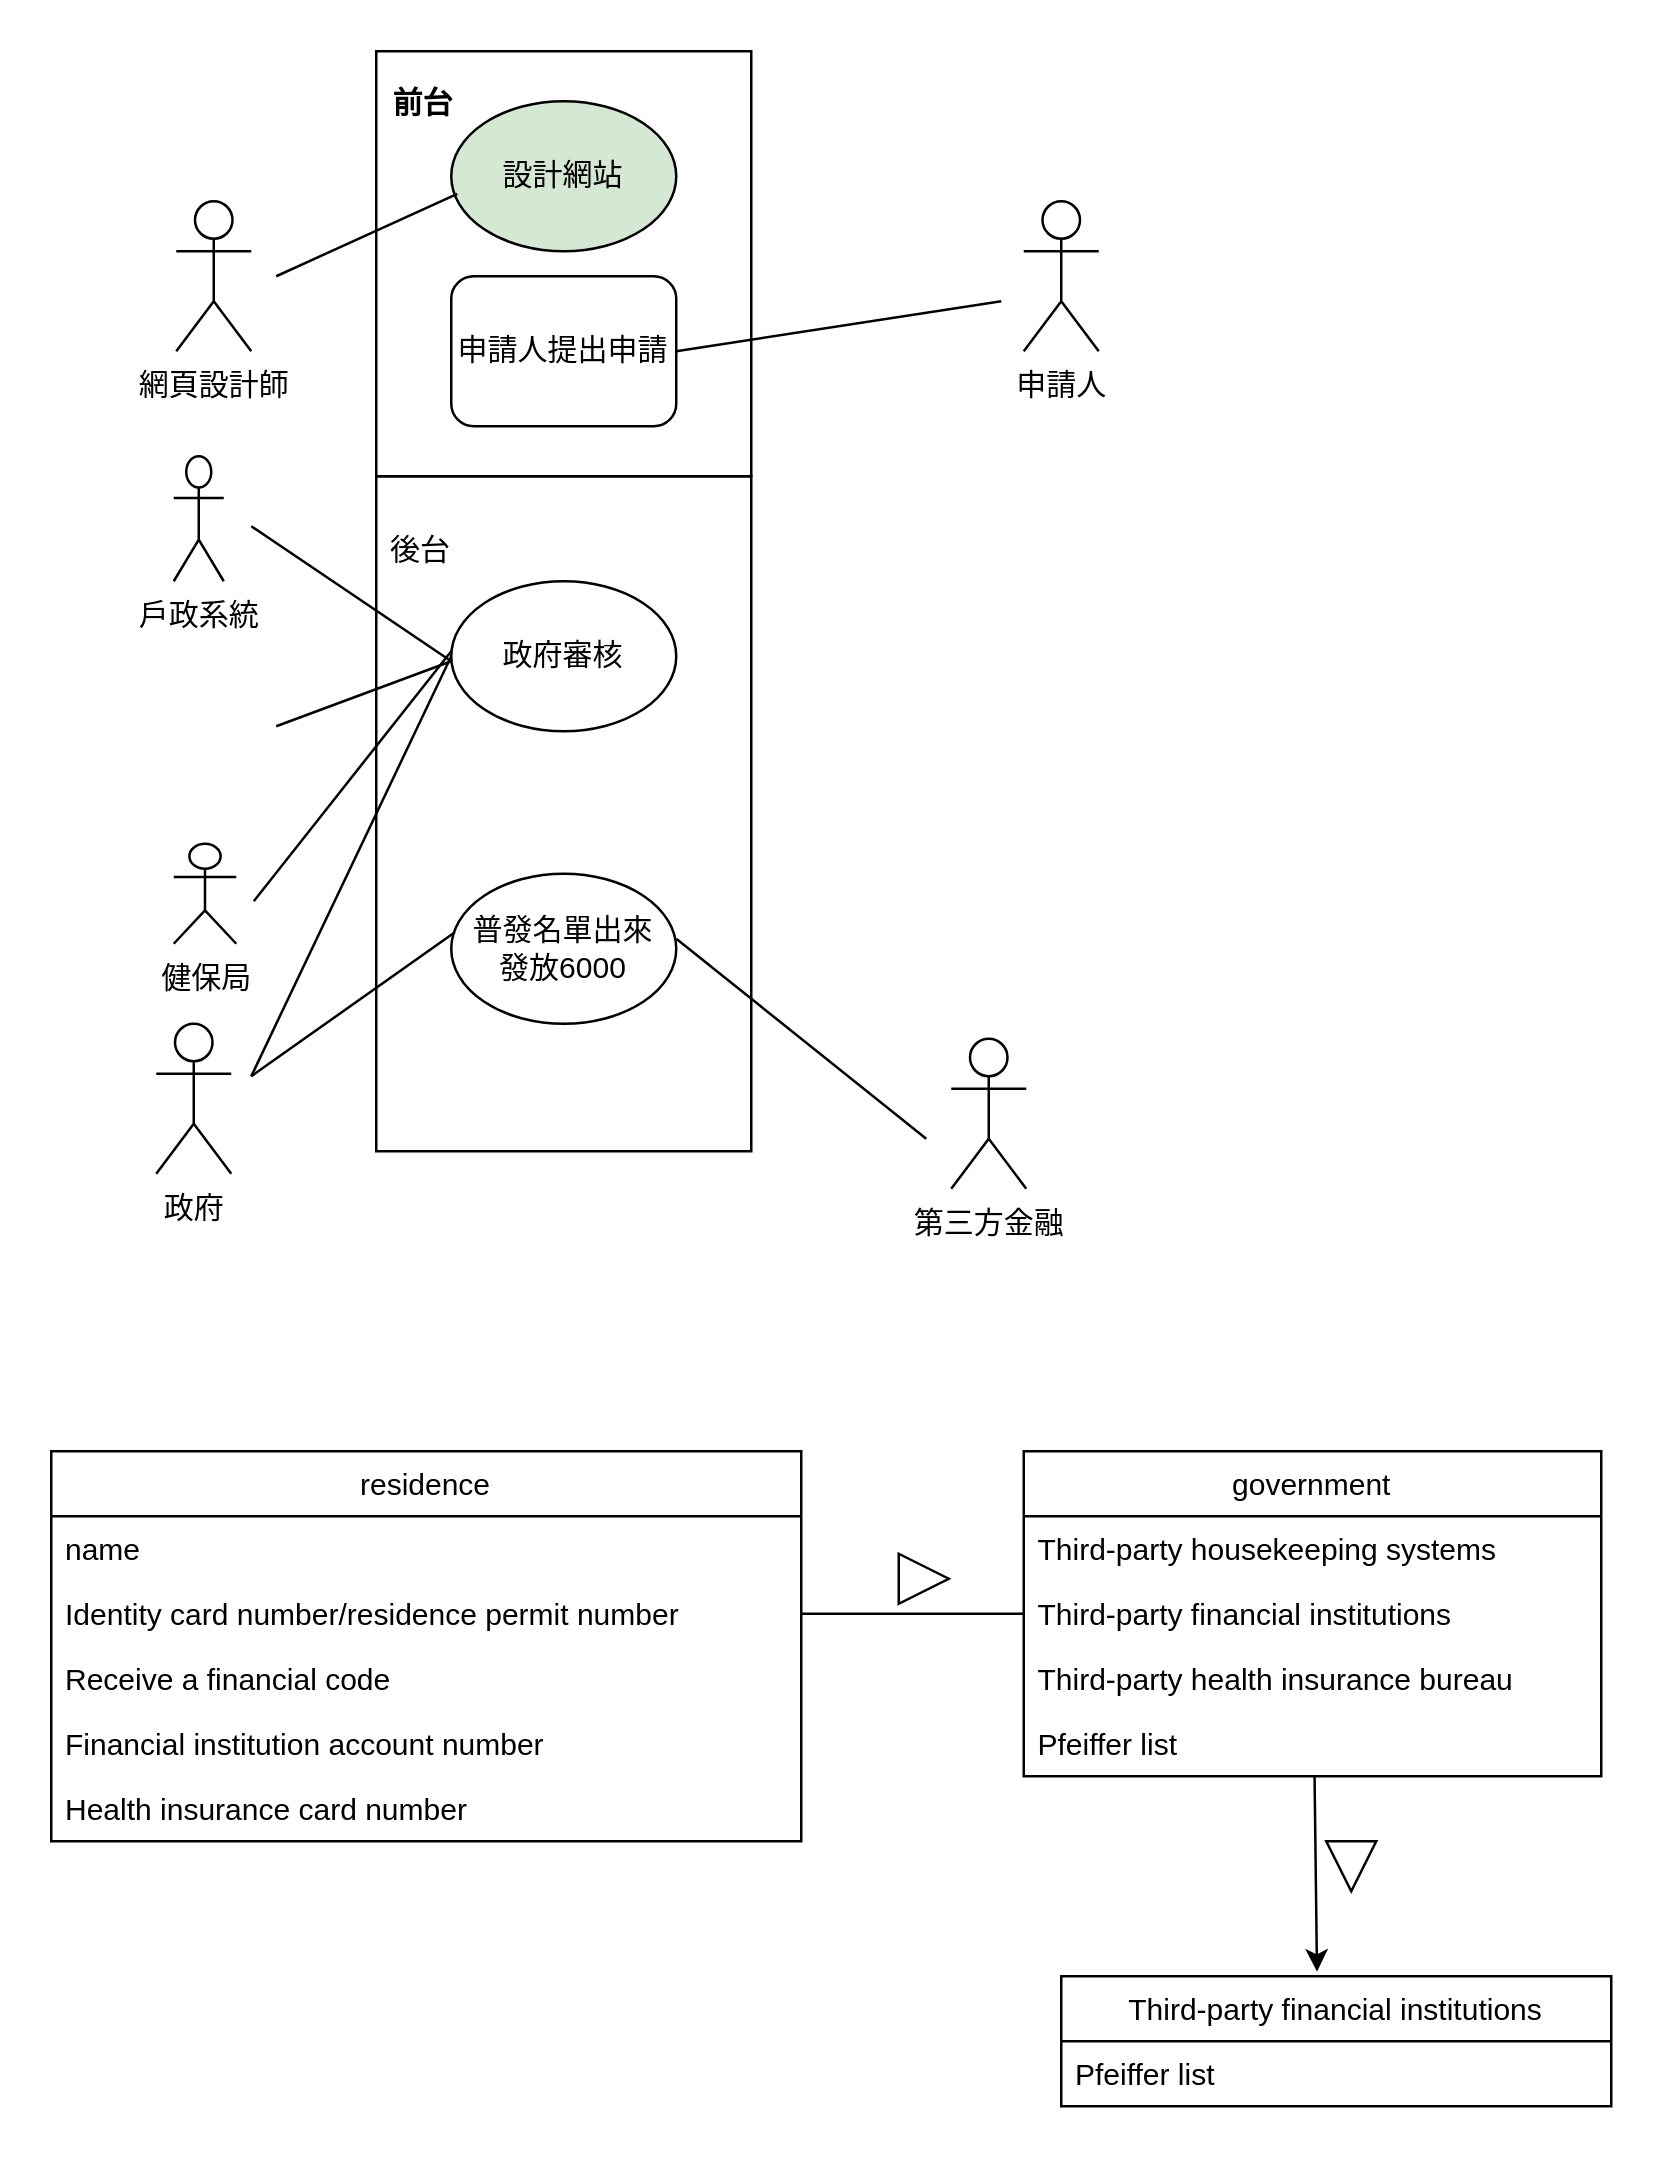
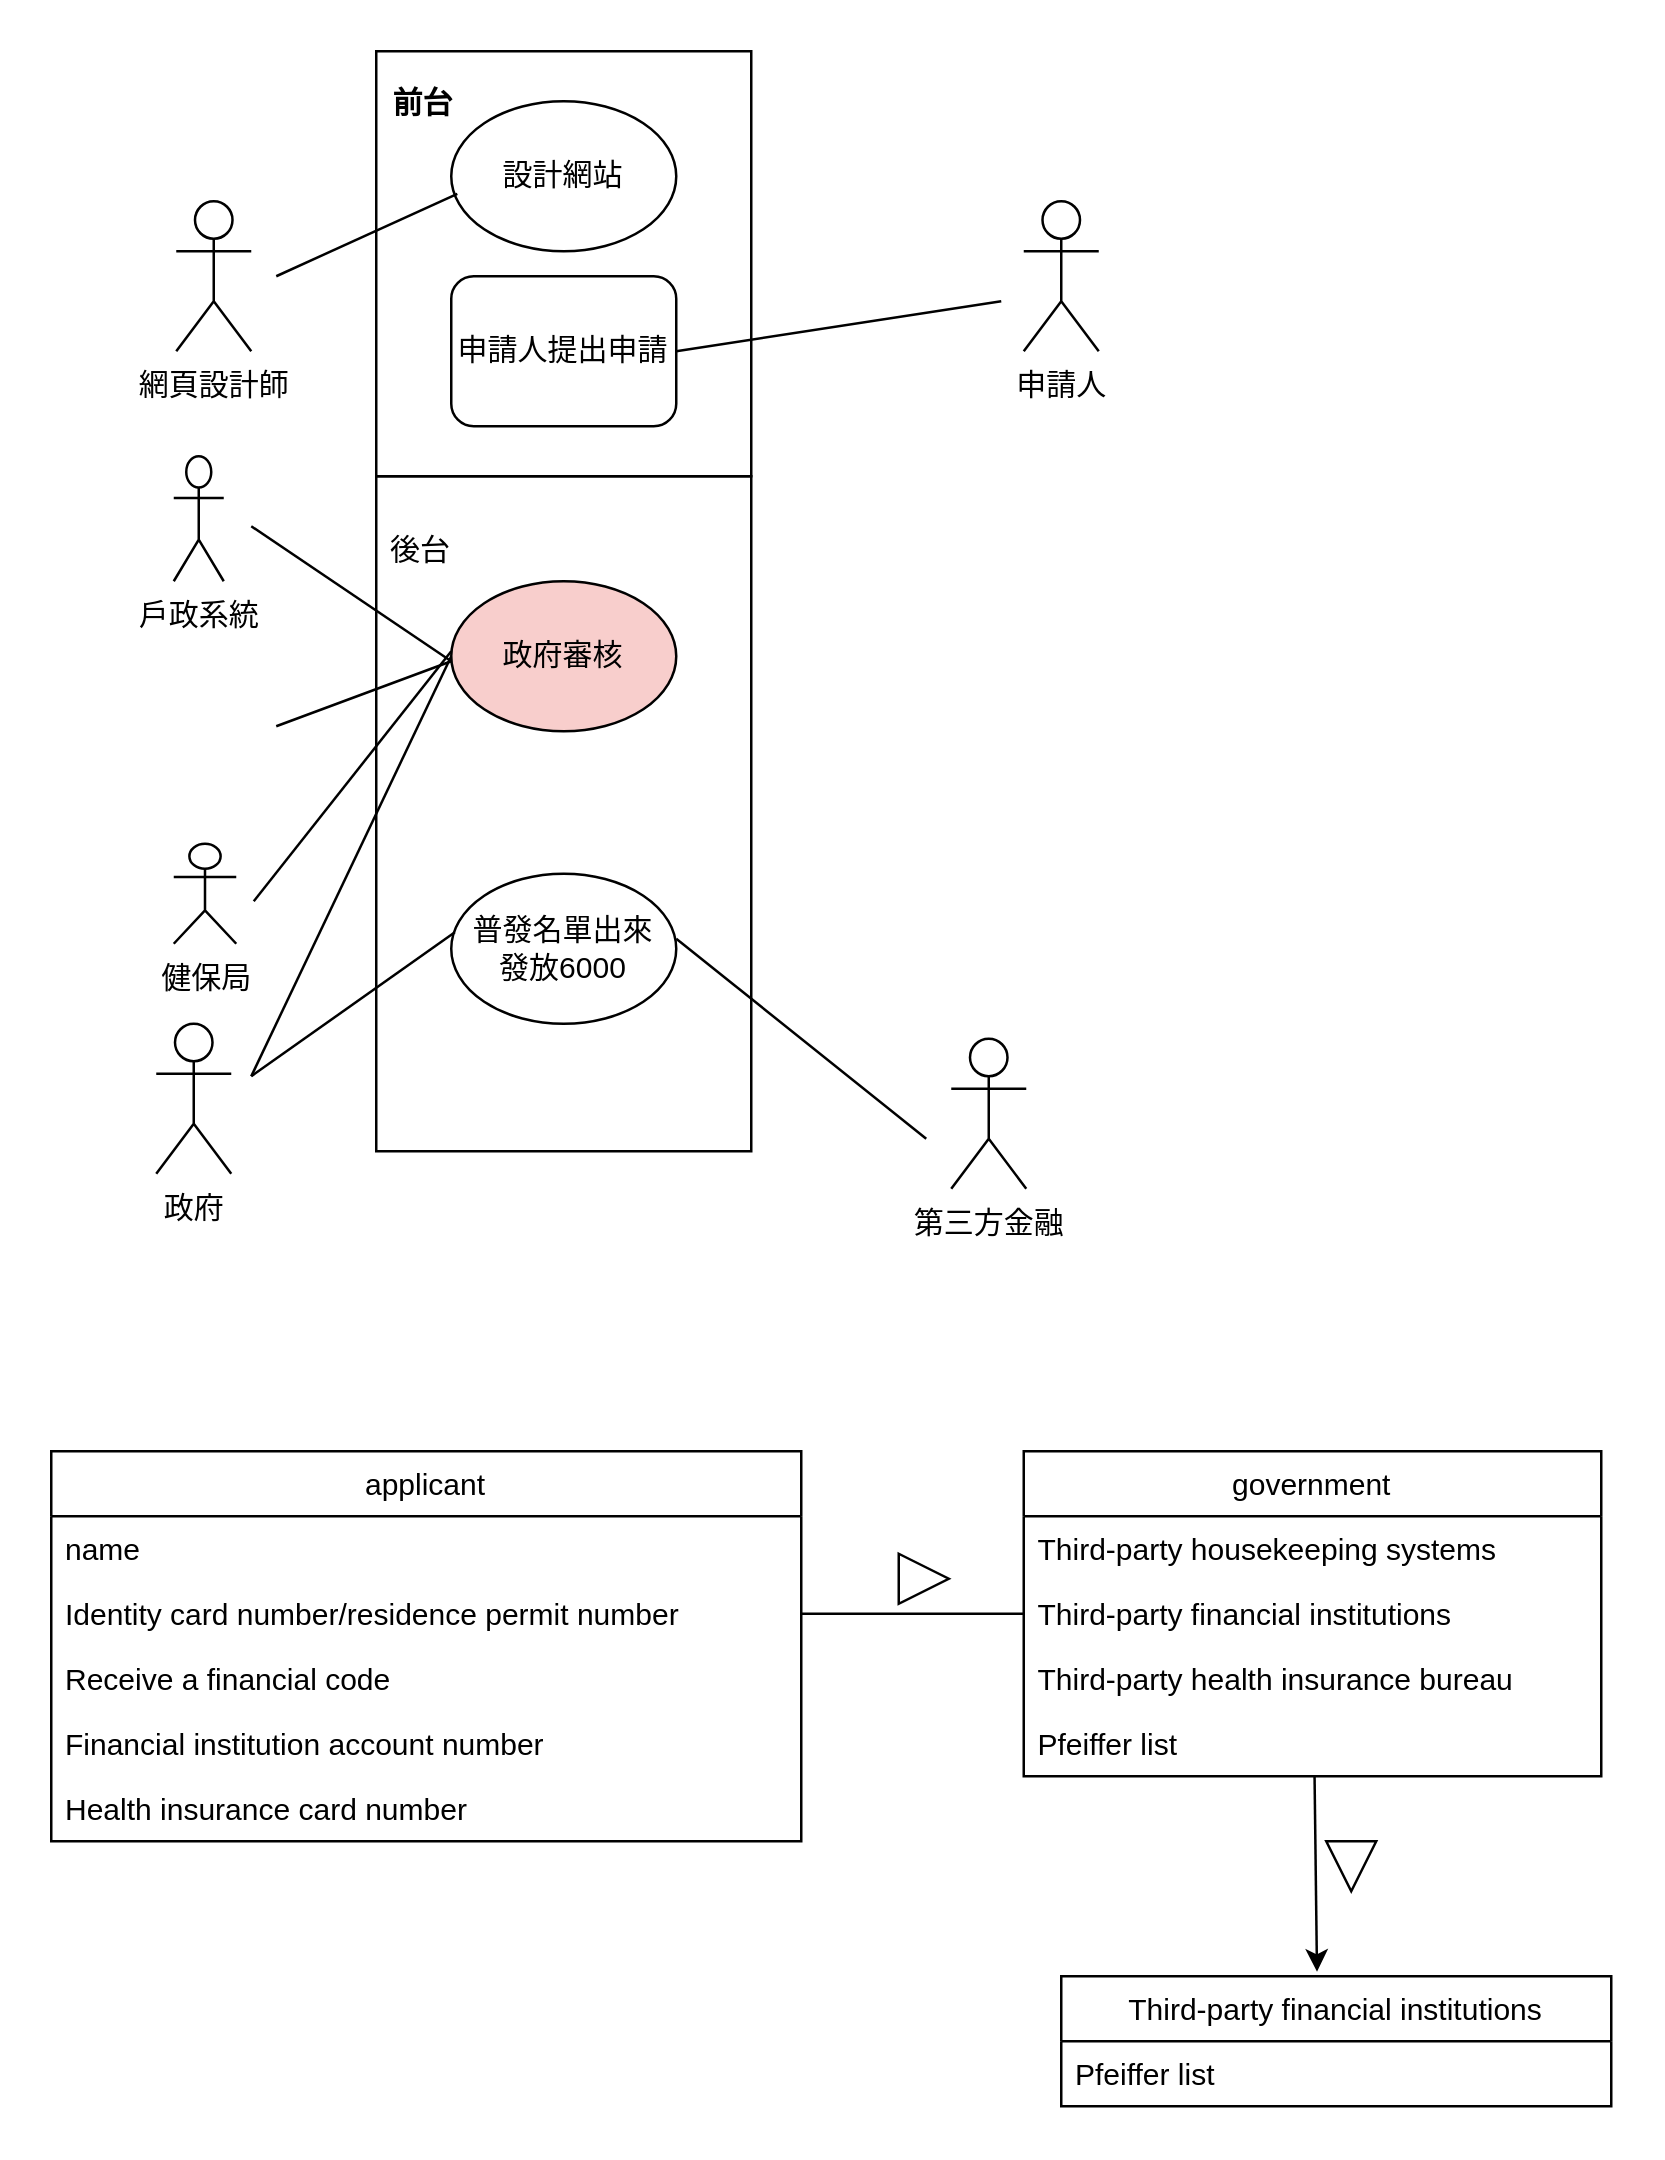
(564, 176) -> (564, 176)
(564, 656) -> (564, 656)
(425, 1485) -> (425, 1485)
